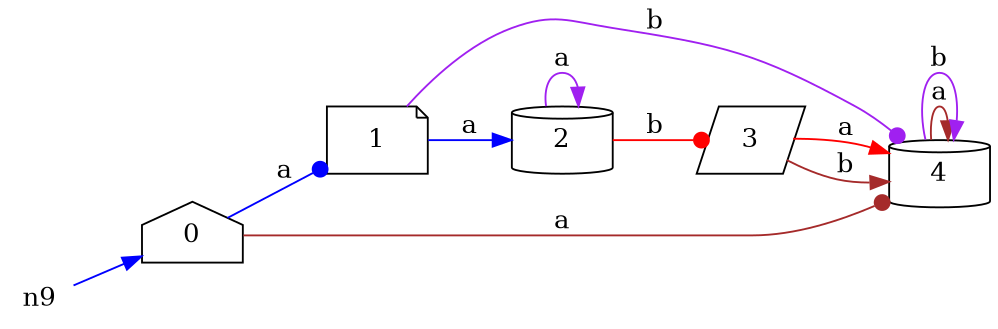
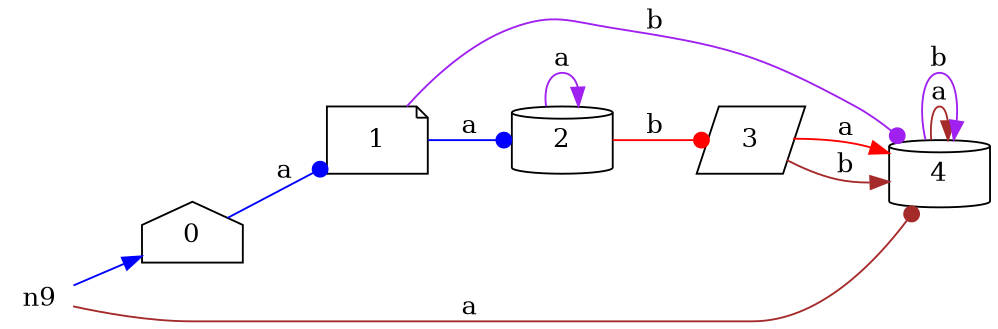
(462, 140) -> (462, 140)
(561, 235) -> (508, 321)
